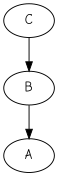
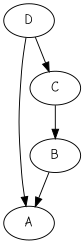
none -> (29, 21)
